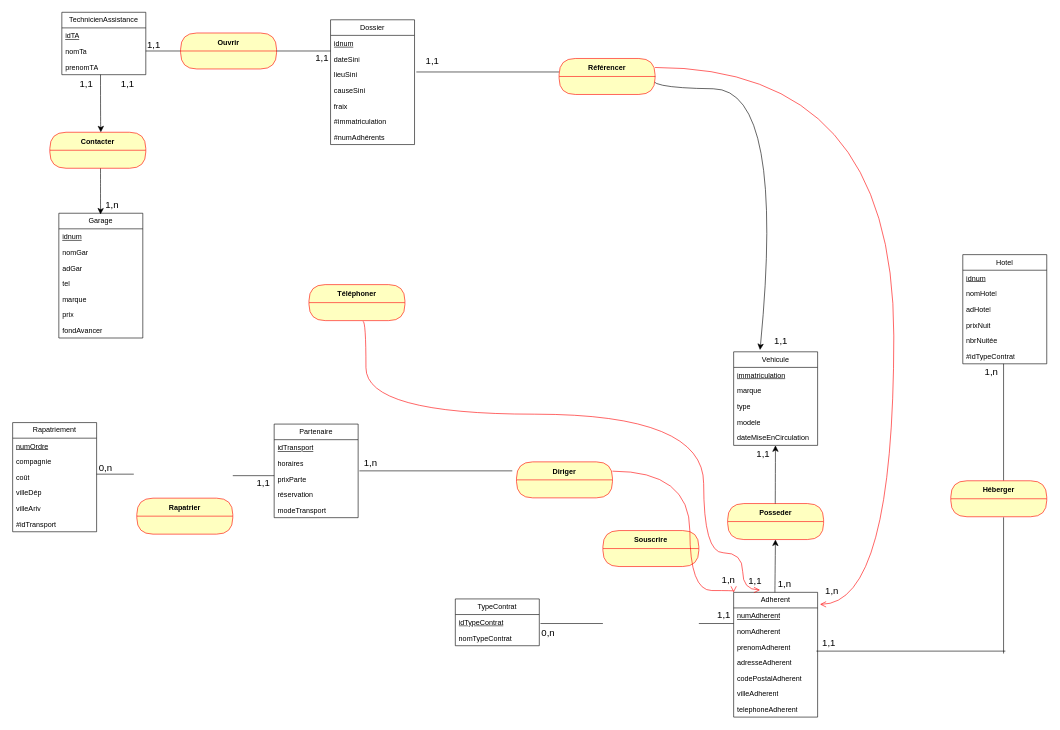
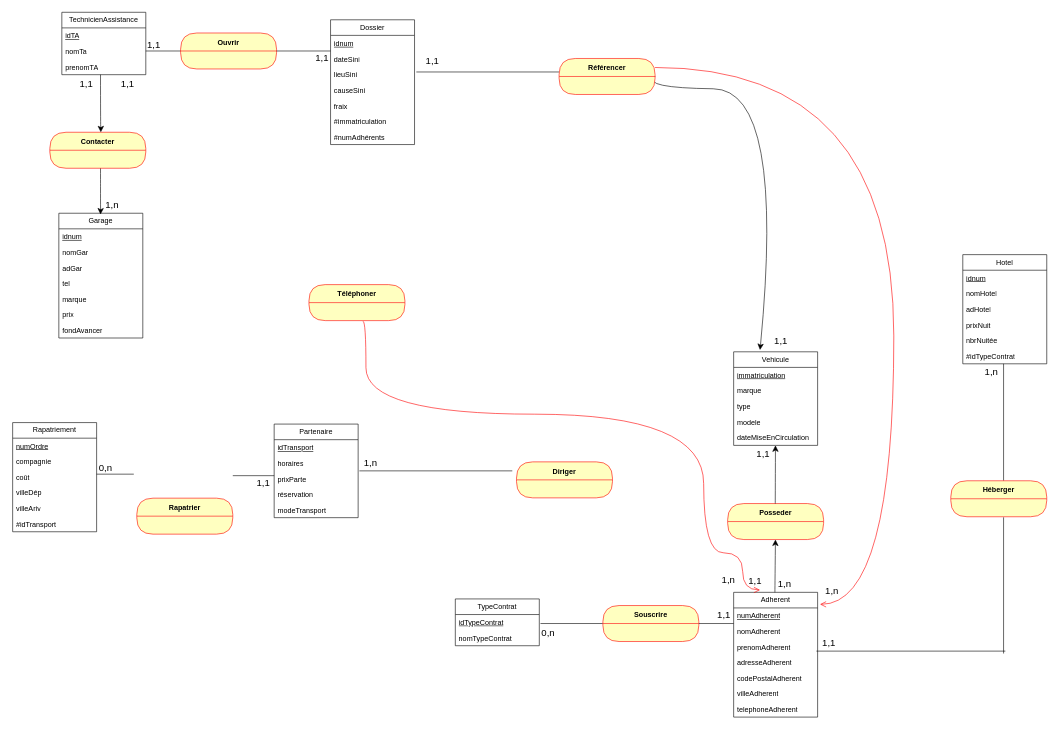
(651, 549) -> (651, 624)
(691, 552) -> none
